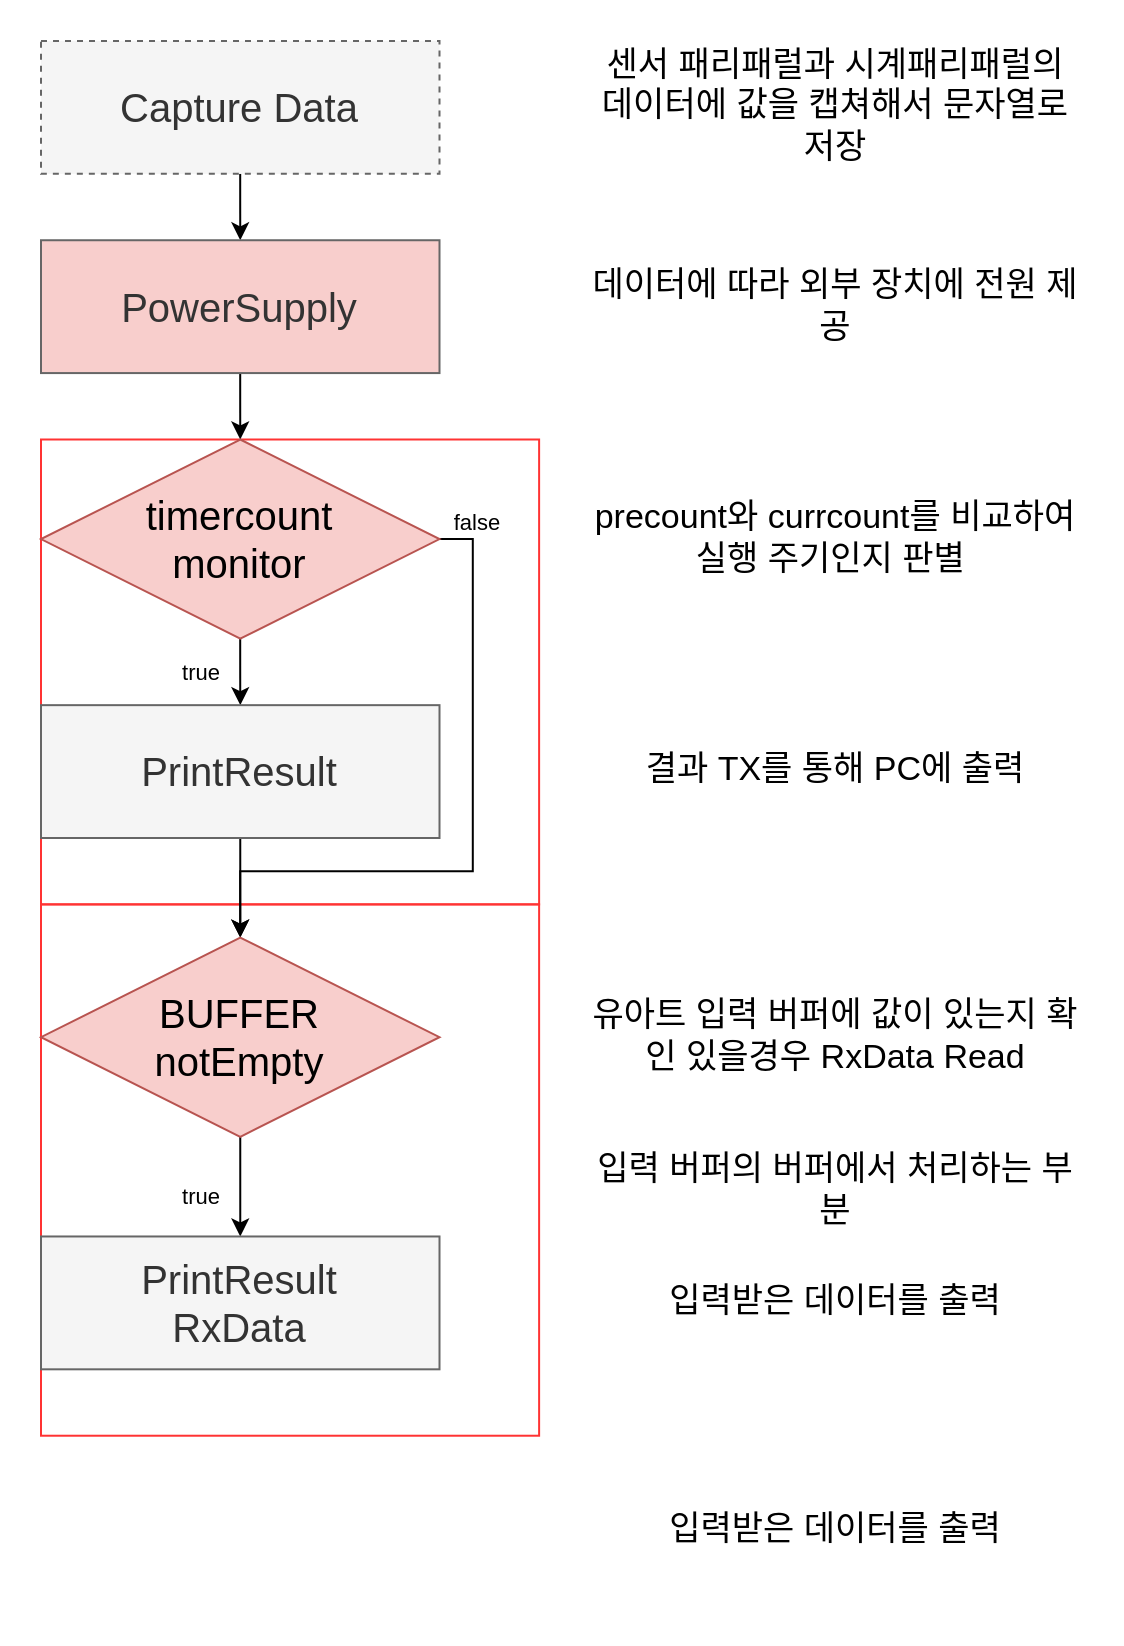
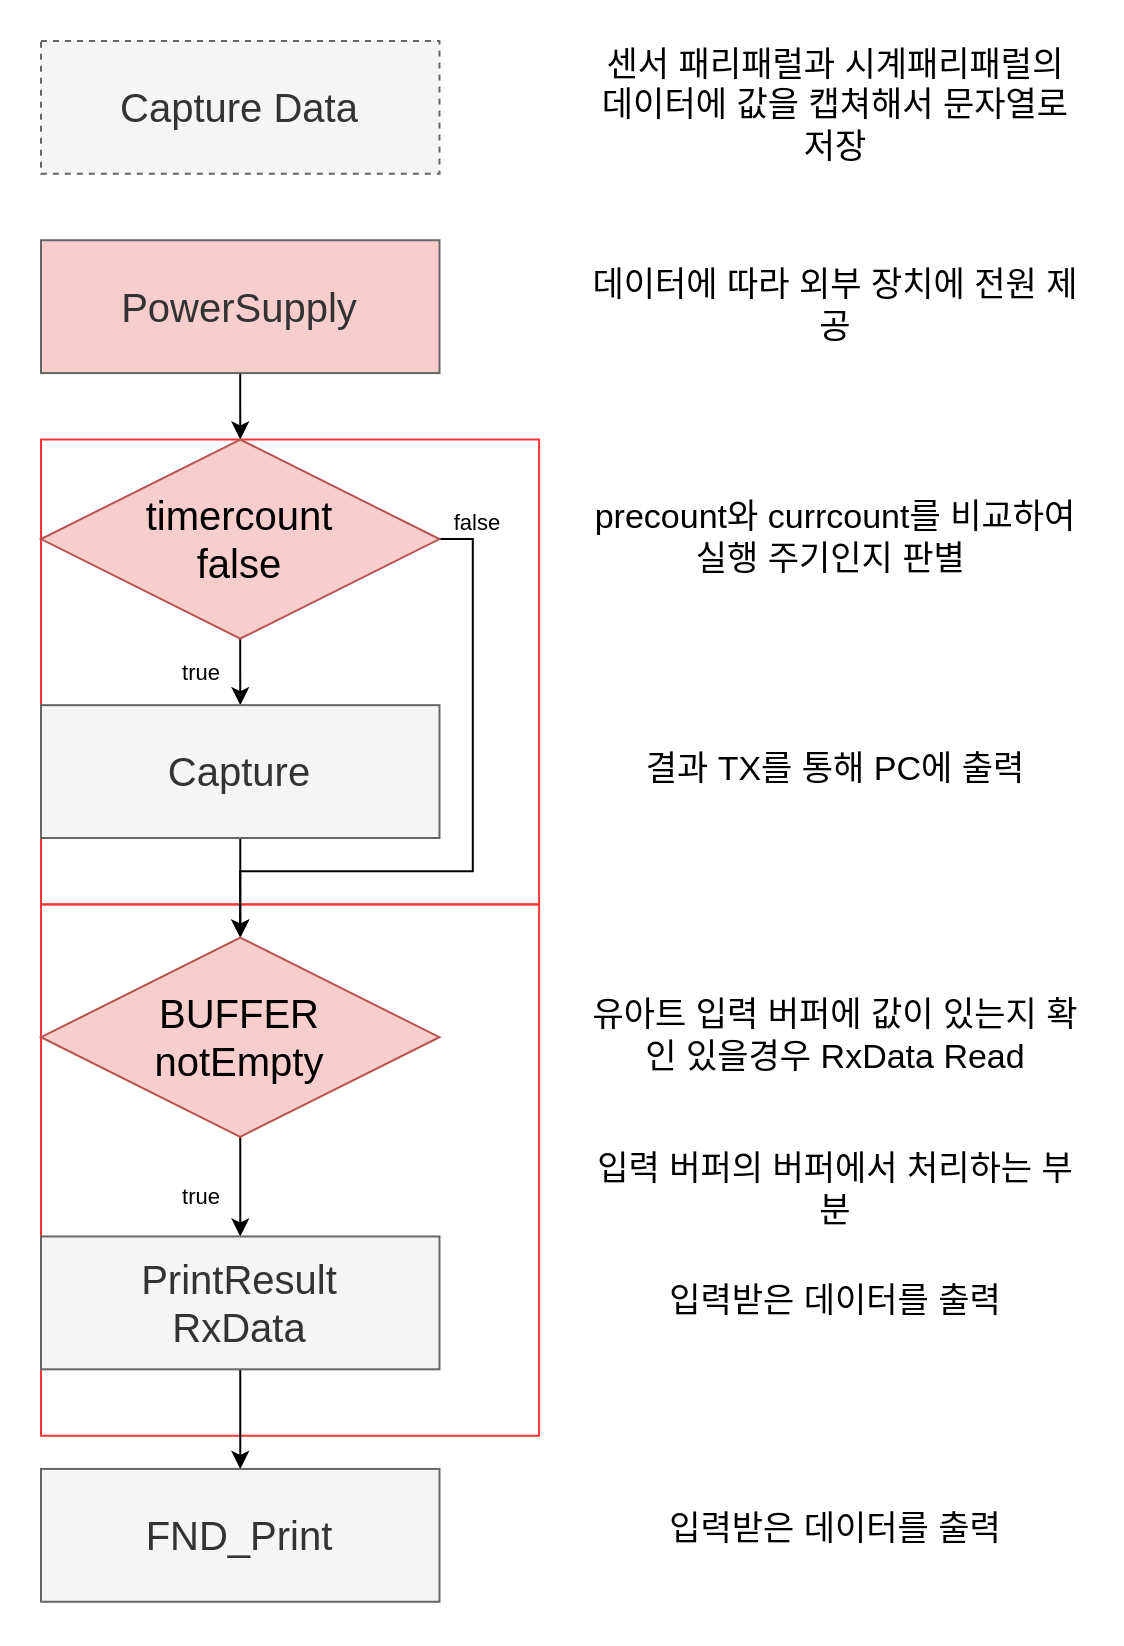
(240, 214) -> none
(240, 539) -> (240, 539)
(240, 771) -> (240, 771)
none -> (240, 1413)
none -> (240, 1535)
